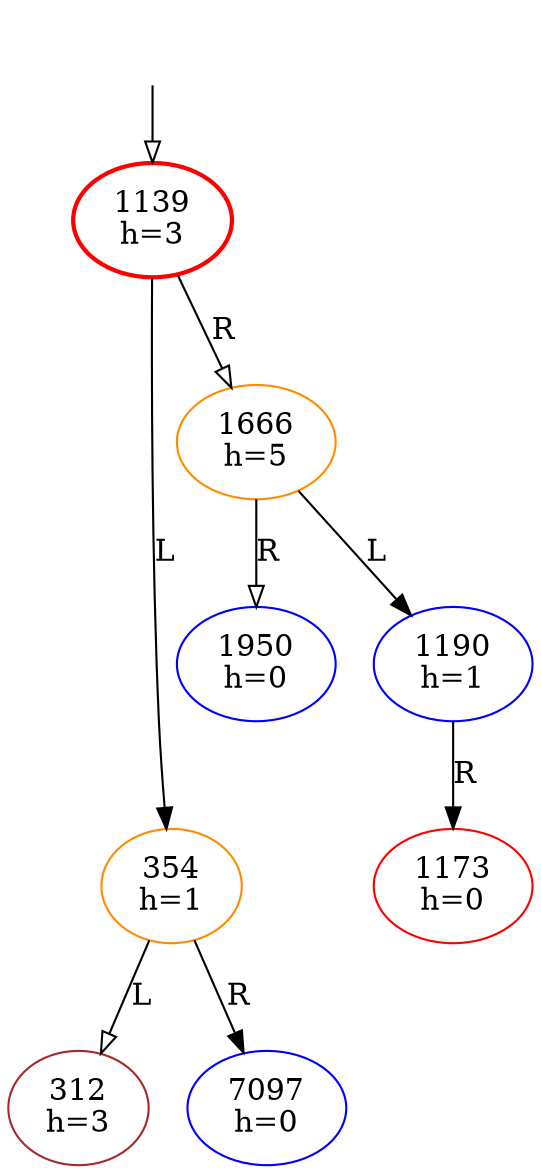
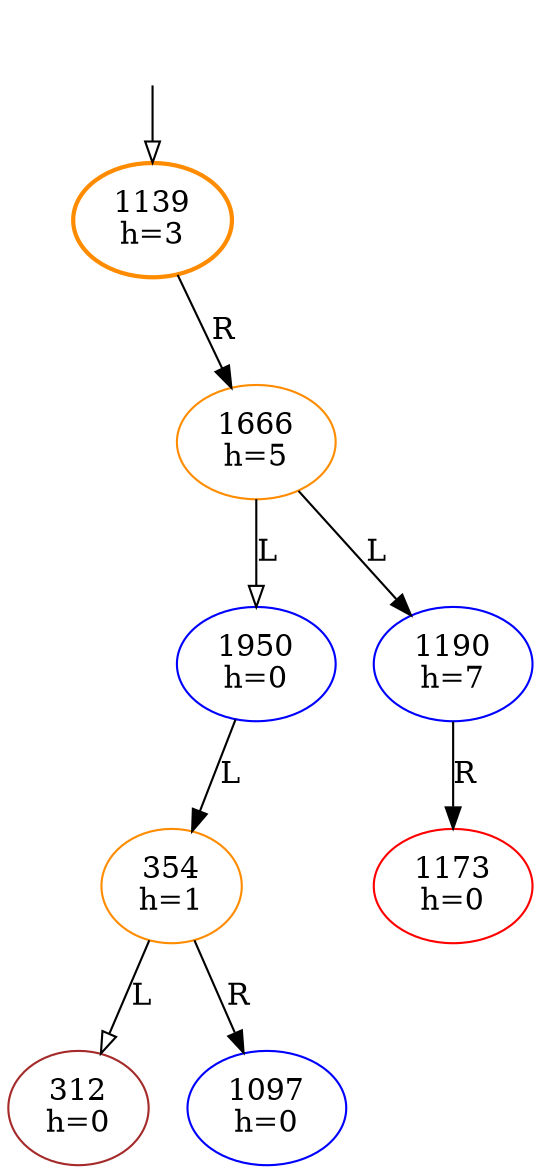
(153, 220) -> (153, 220)
(200, 322) -> (200, 322)
(154, 543) -> (218, 765)
(268, 553) -> (268, 553)
(453, 664) -> (453, 664)
(78, 1108) -> (78, 1108)
(267, 1108) -> (267, 1108)
